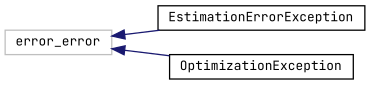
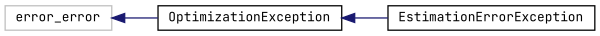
(142, 32) -> (371, 18)
